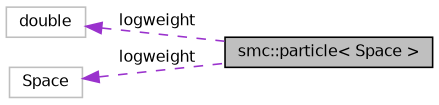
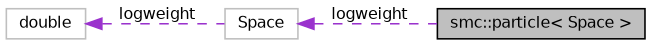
(163, 35) -> (163, 24)
